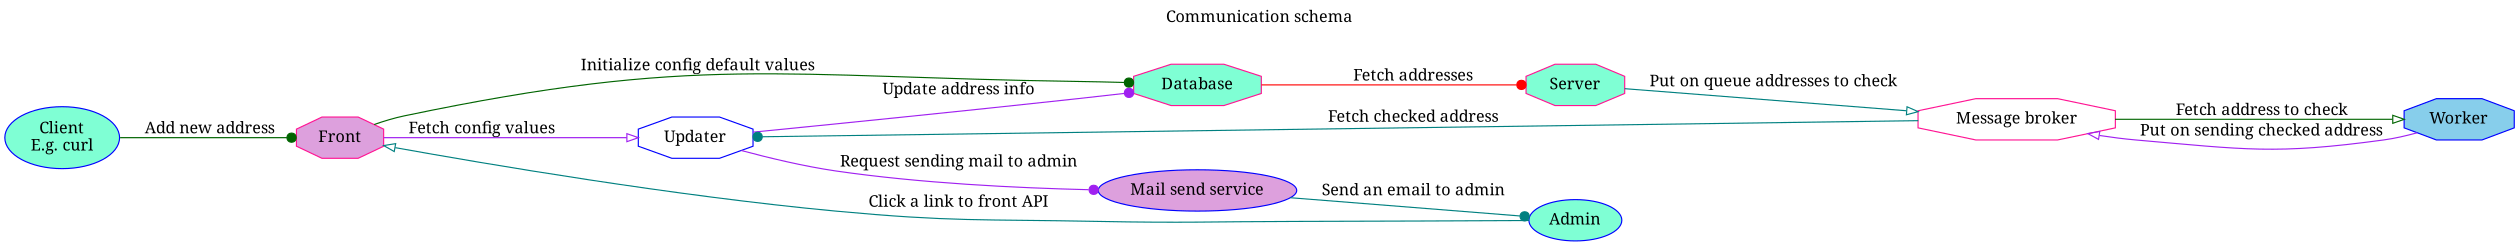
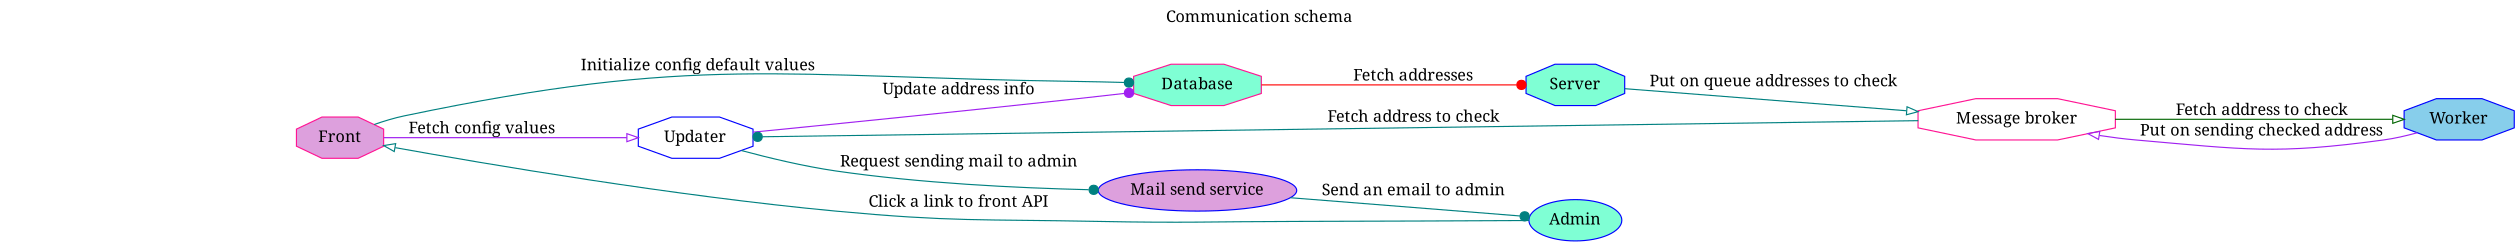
(747, 74) -> (747, 74)
(1575, 85) -> (1575, 85)
(1411, 118) -> (1411, 118)
(62, 138) -> none
(914, 180) -> (914, 180)
